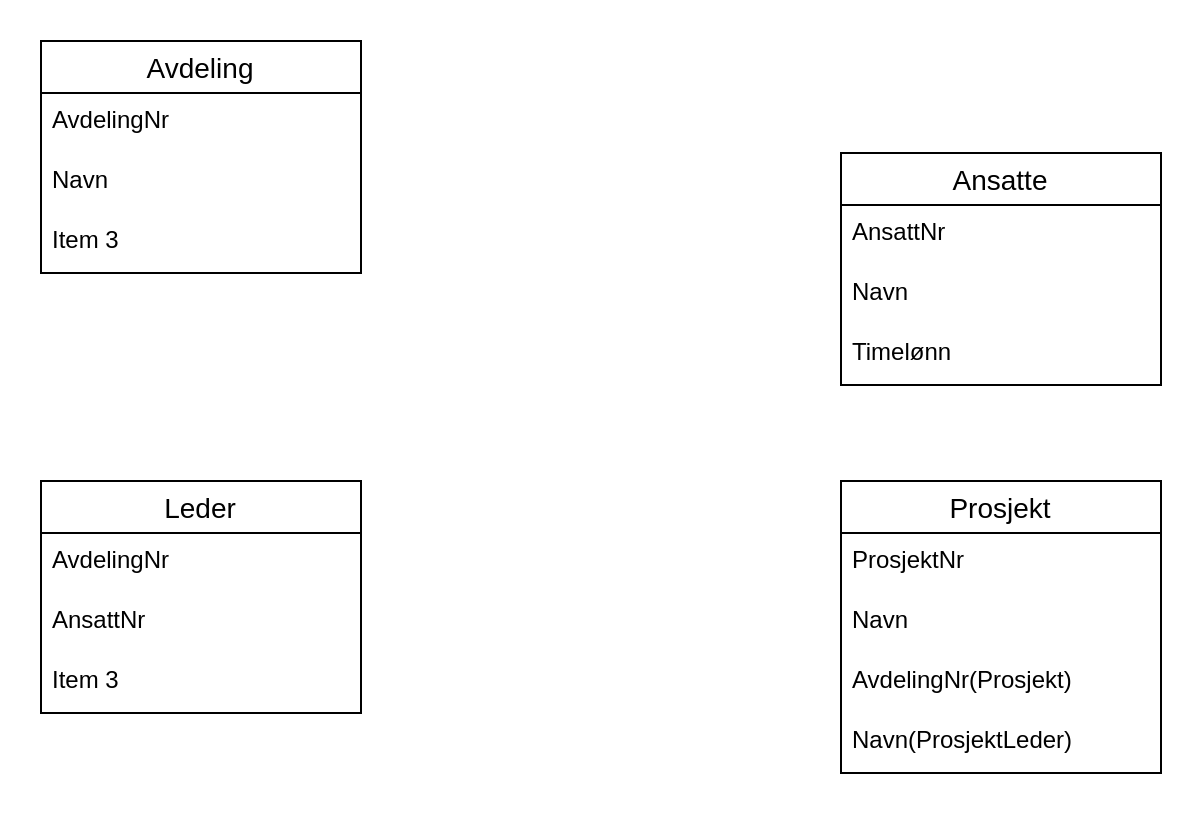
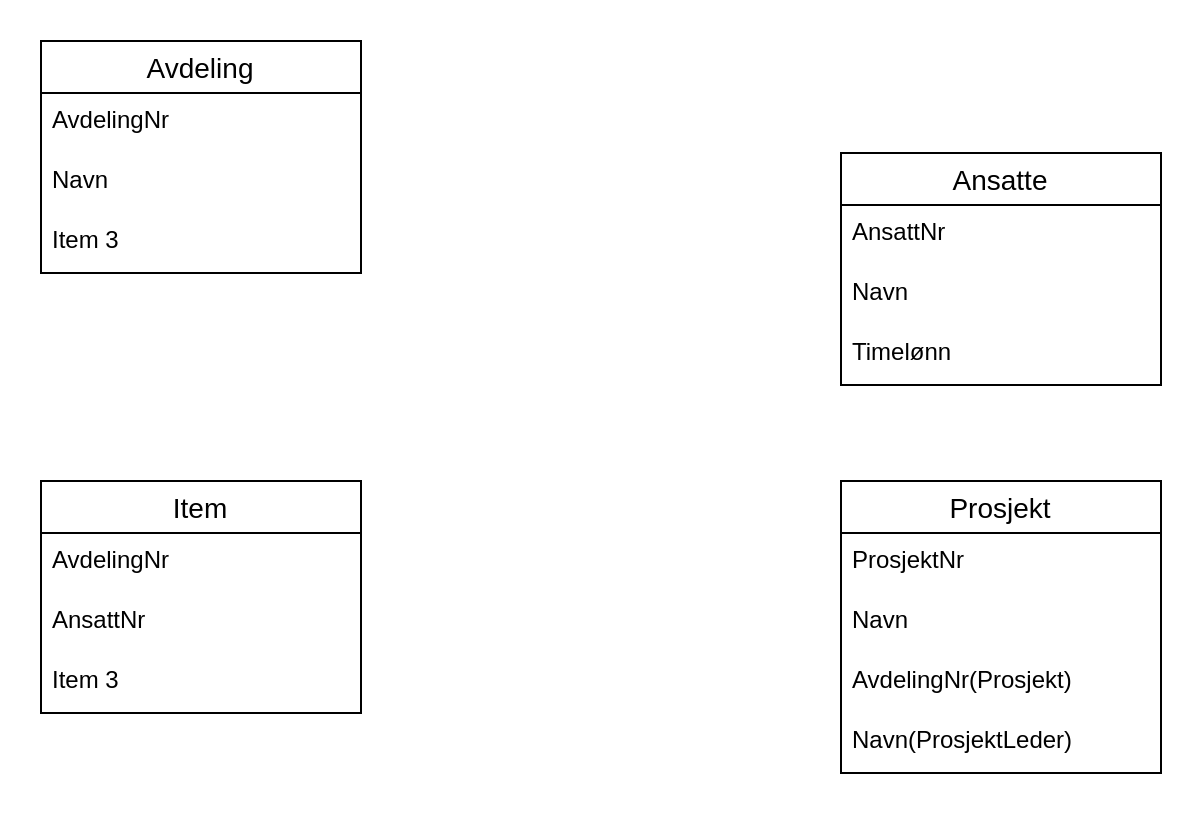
(200, 509) -> (200, 509)
